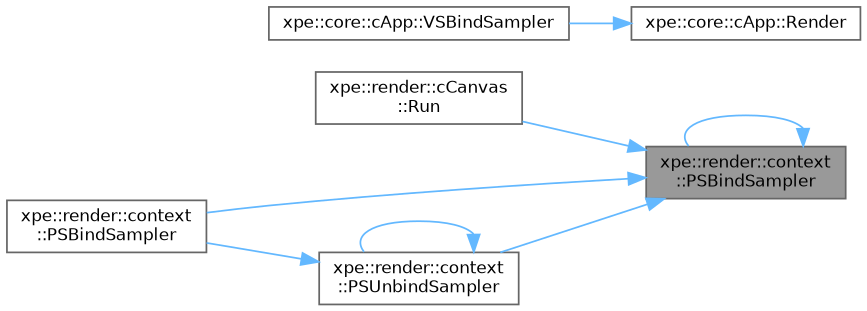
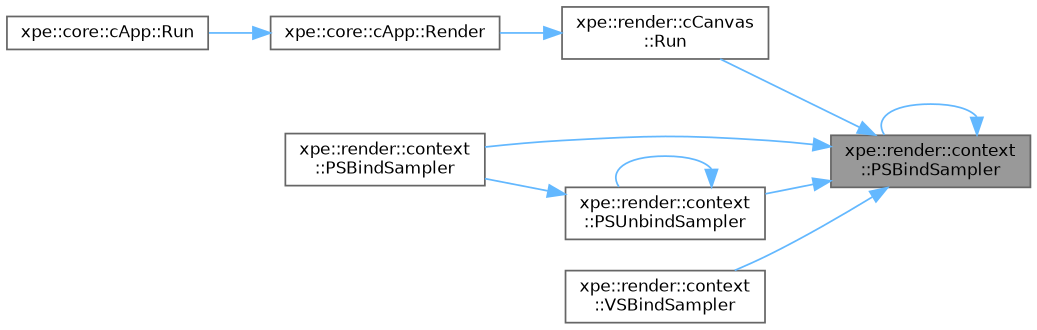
(419, 23) -> (108, 33)
none -> (522, 33)
none -> (665, 297)
